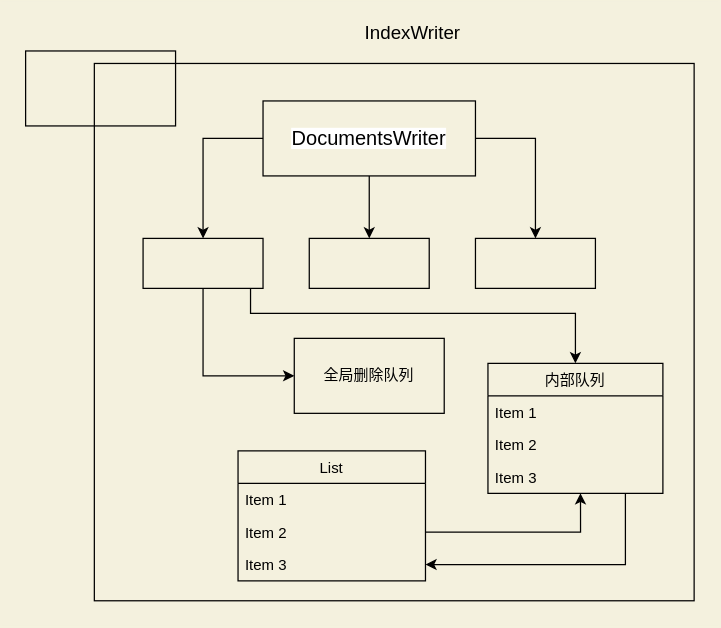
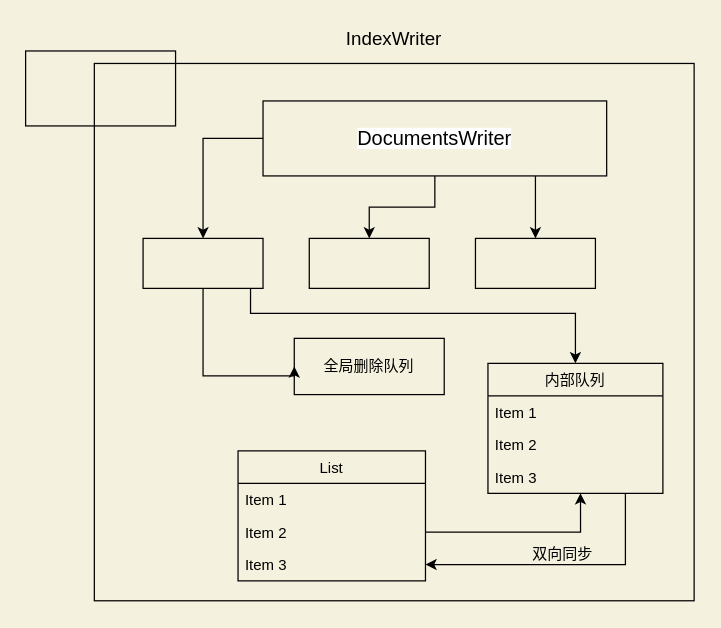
(413, 32) -> (394, 38)
(369, 138) -> (435, 138)
(369, 376) -> (369, 366)
none -> (563, 554)
